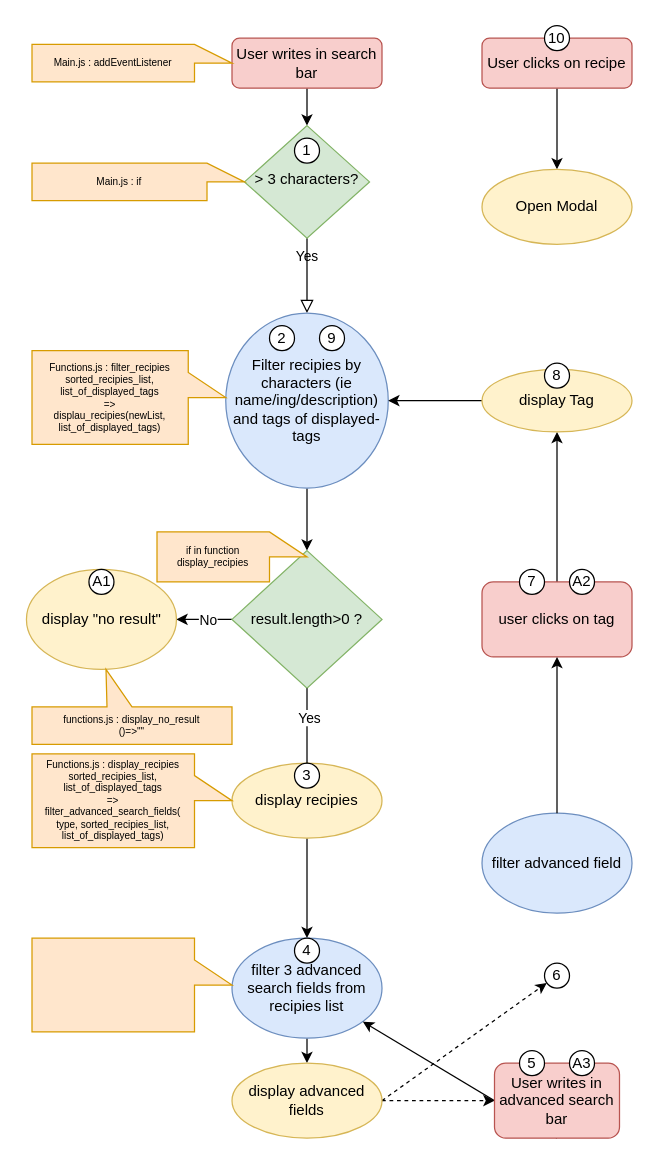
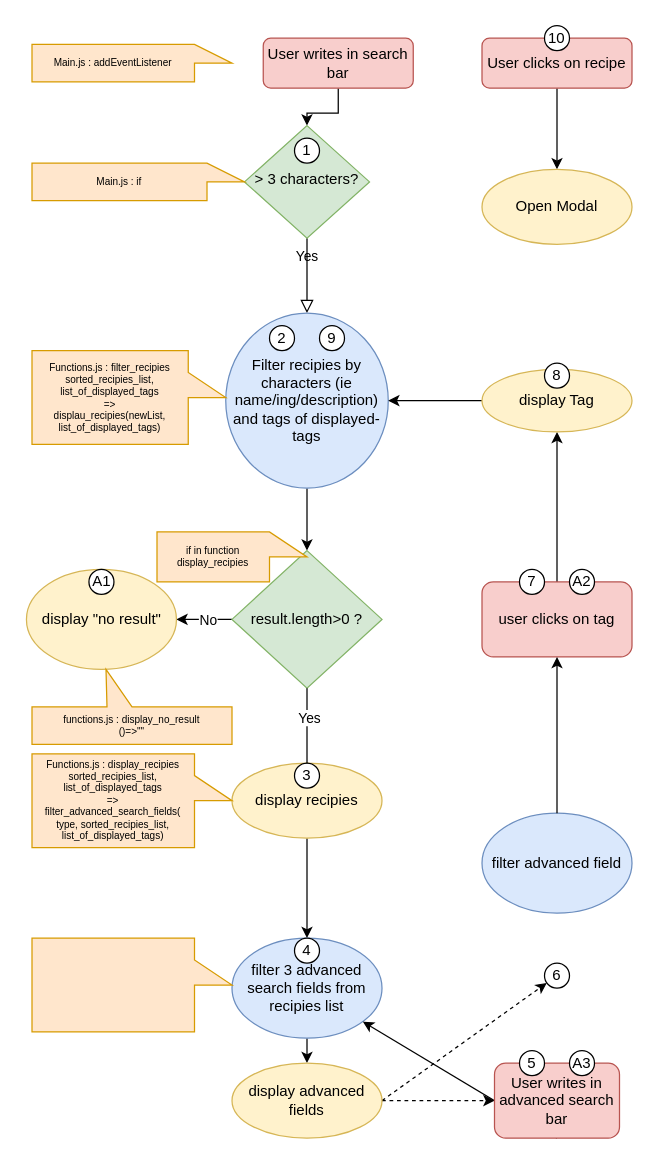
(307, 63) -> (338, 63)
